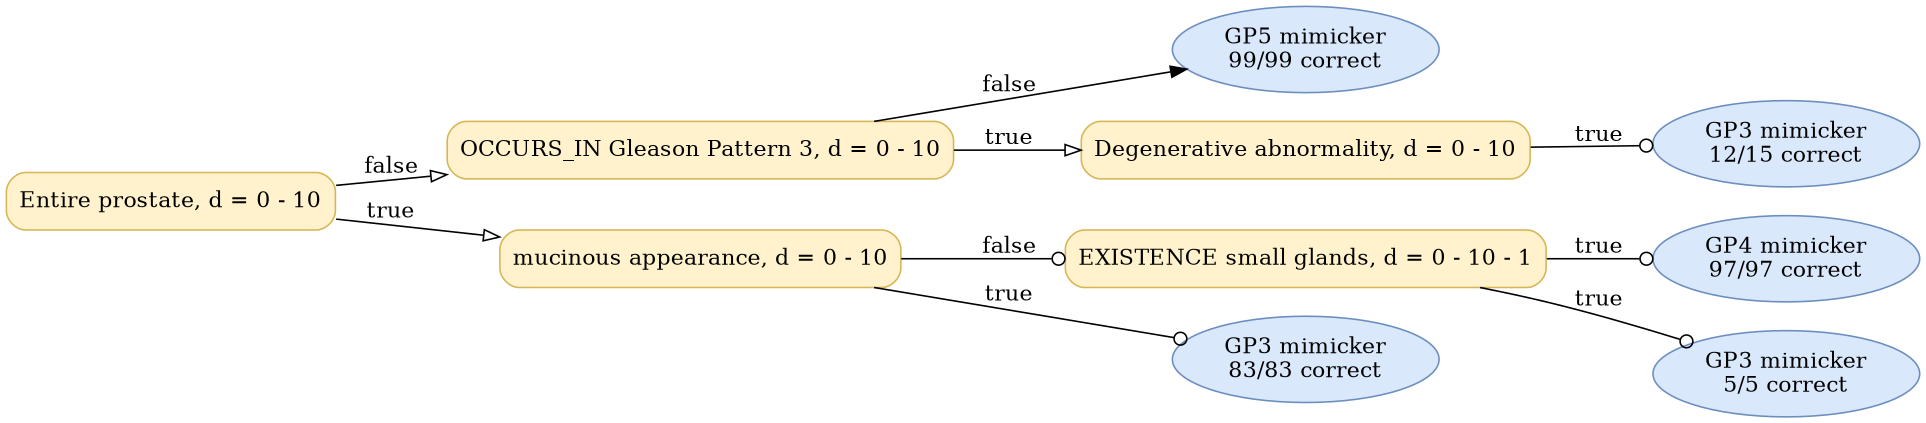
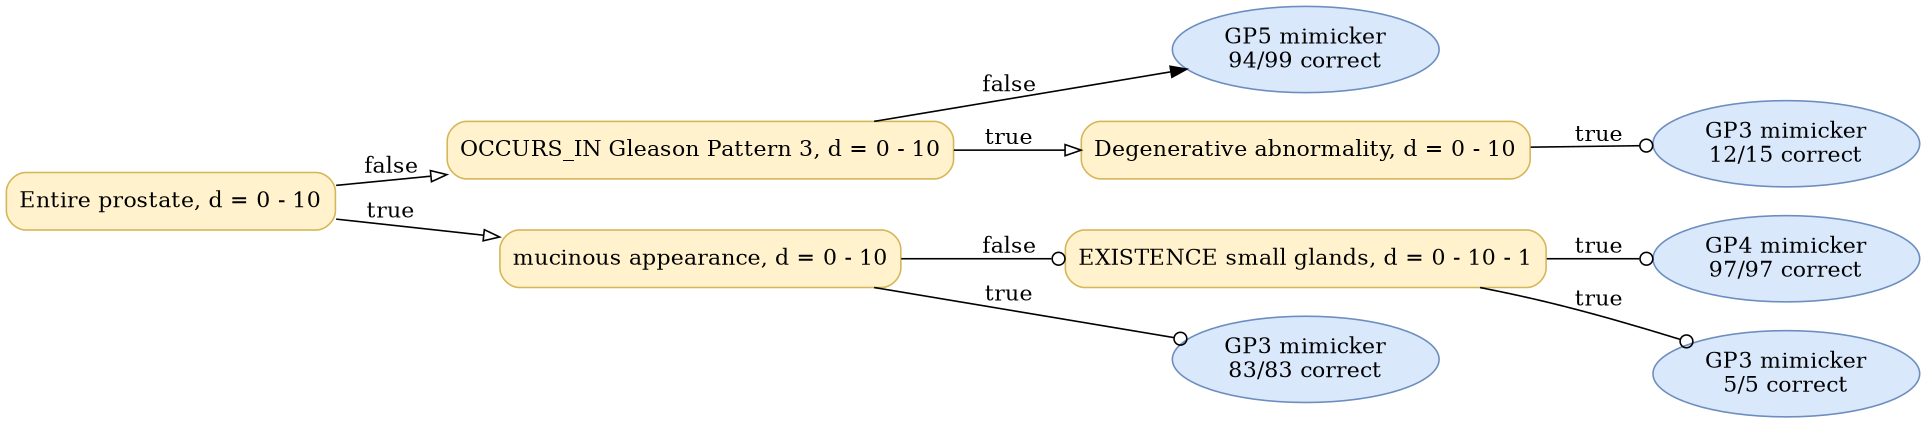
(1306, 61) -> (1306, 61)
